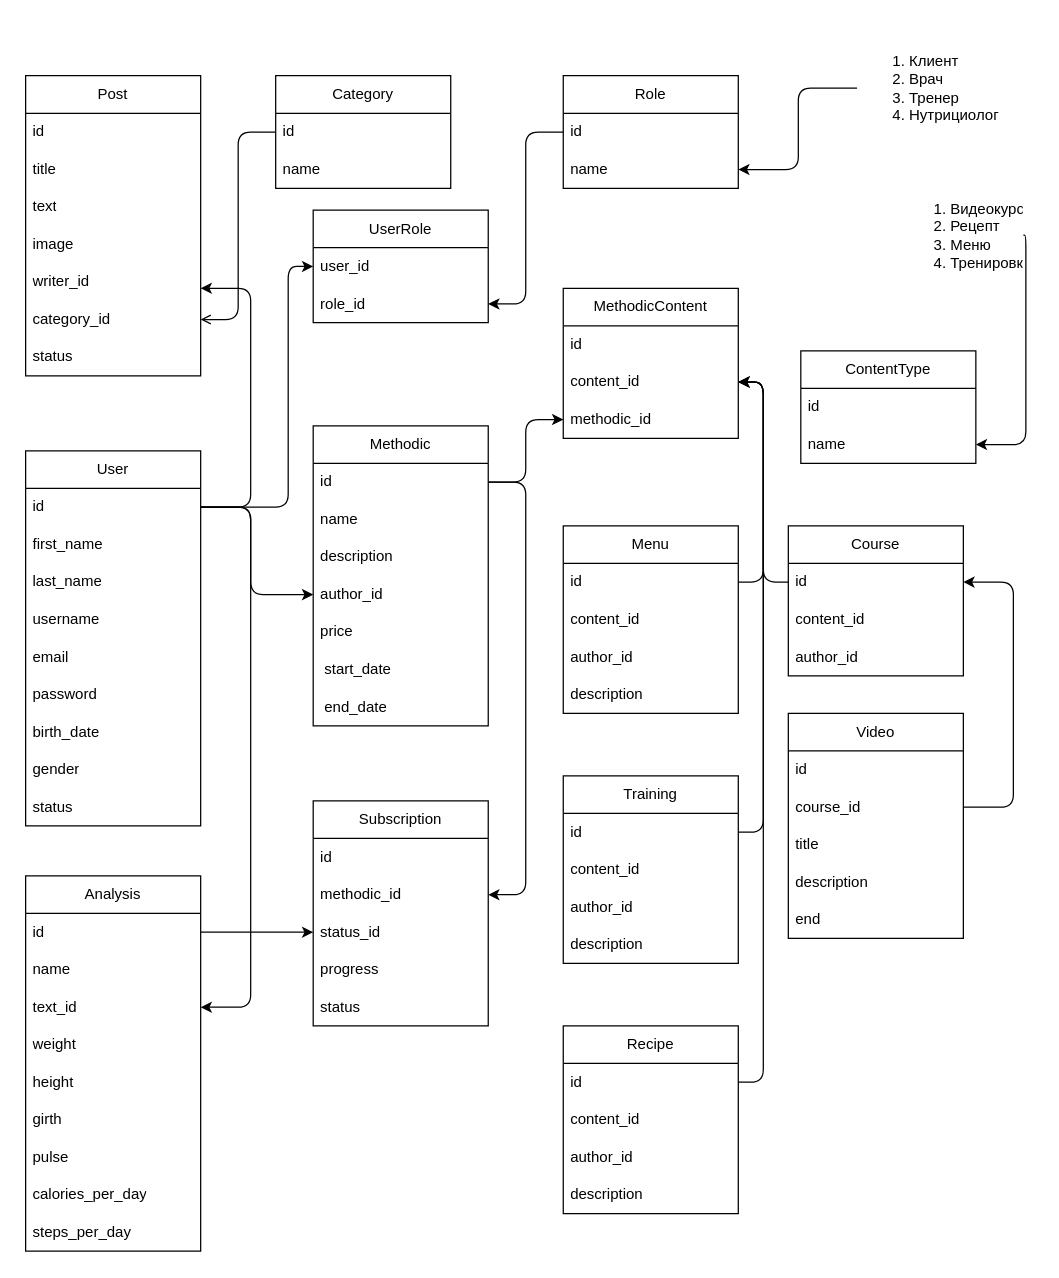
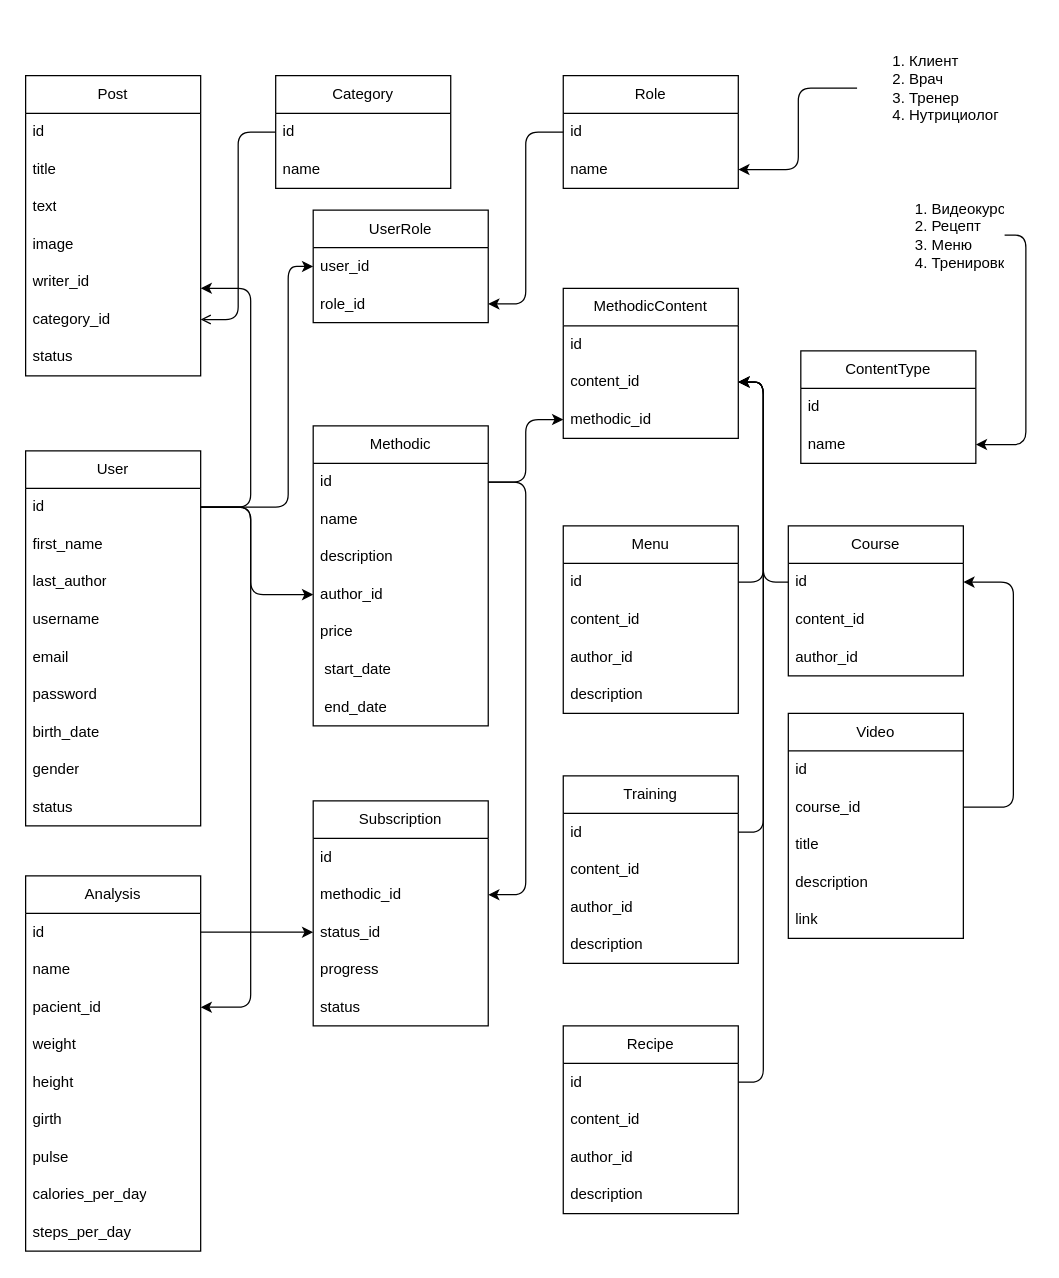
(961, 235) -> (942, 235)
(69, 582) -> (77, 582)
(808, 919) -> (809, 919)
(61, 1007) -> (71, 1007)
